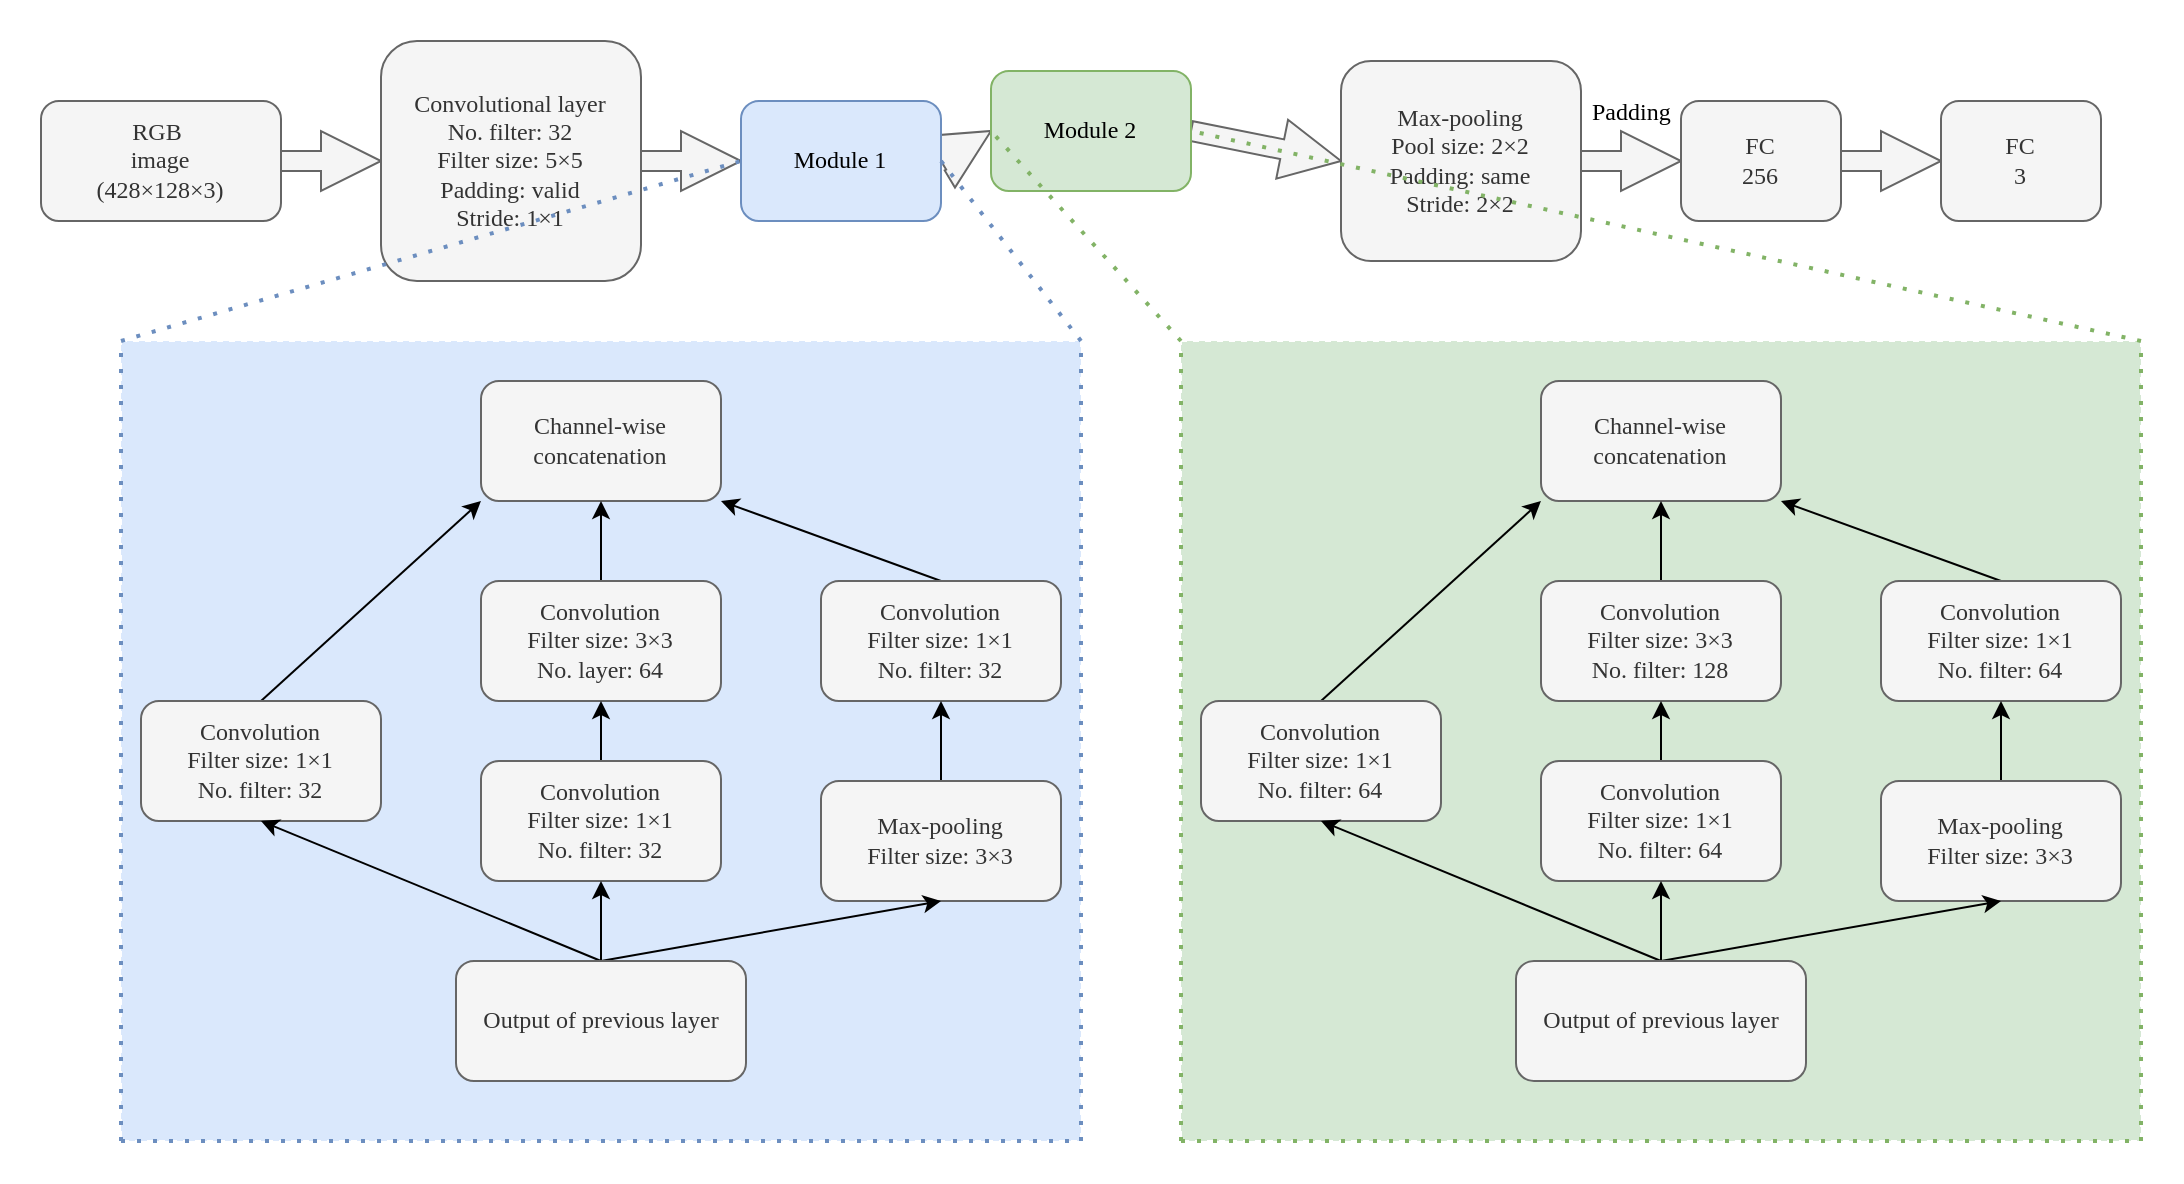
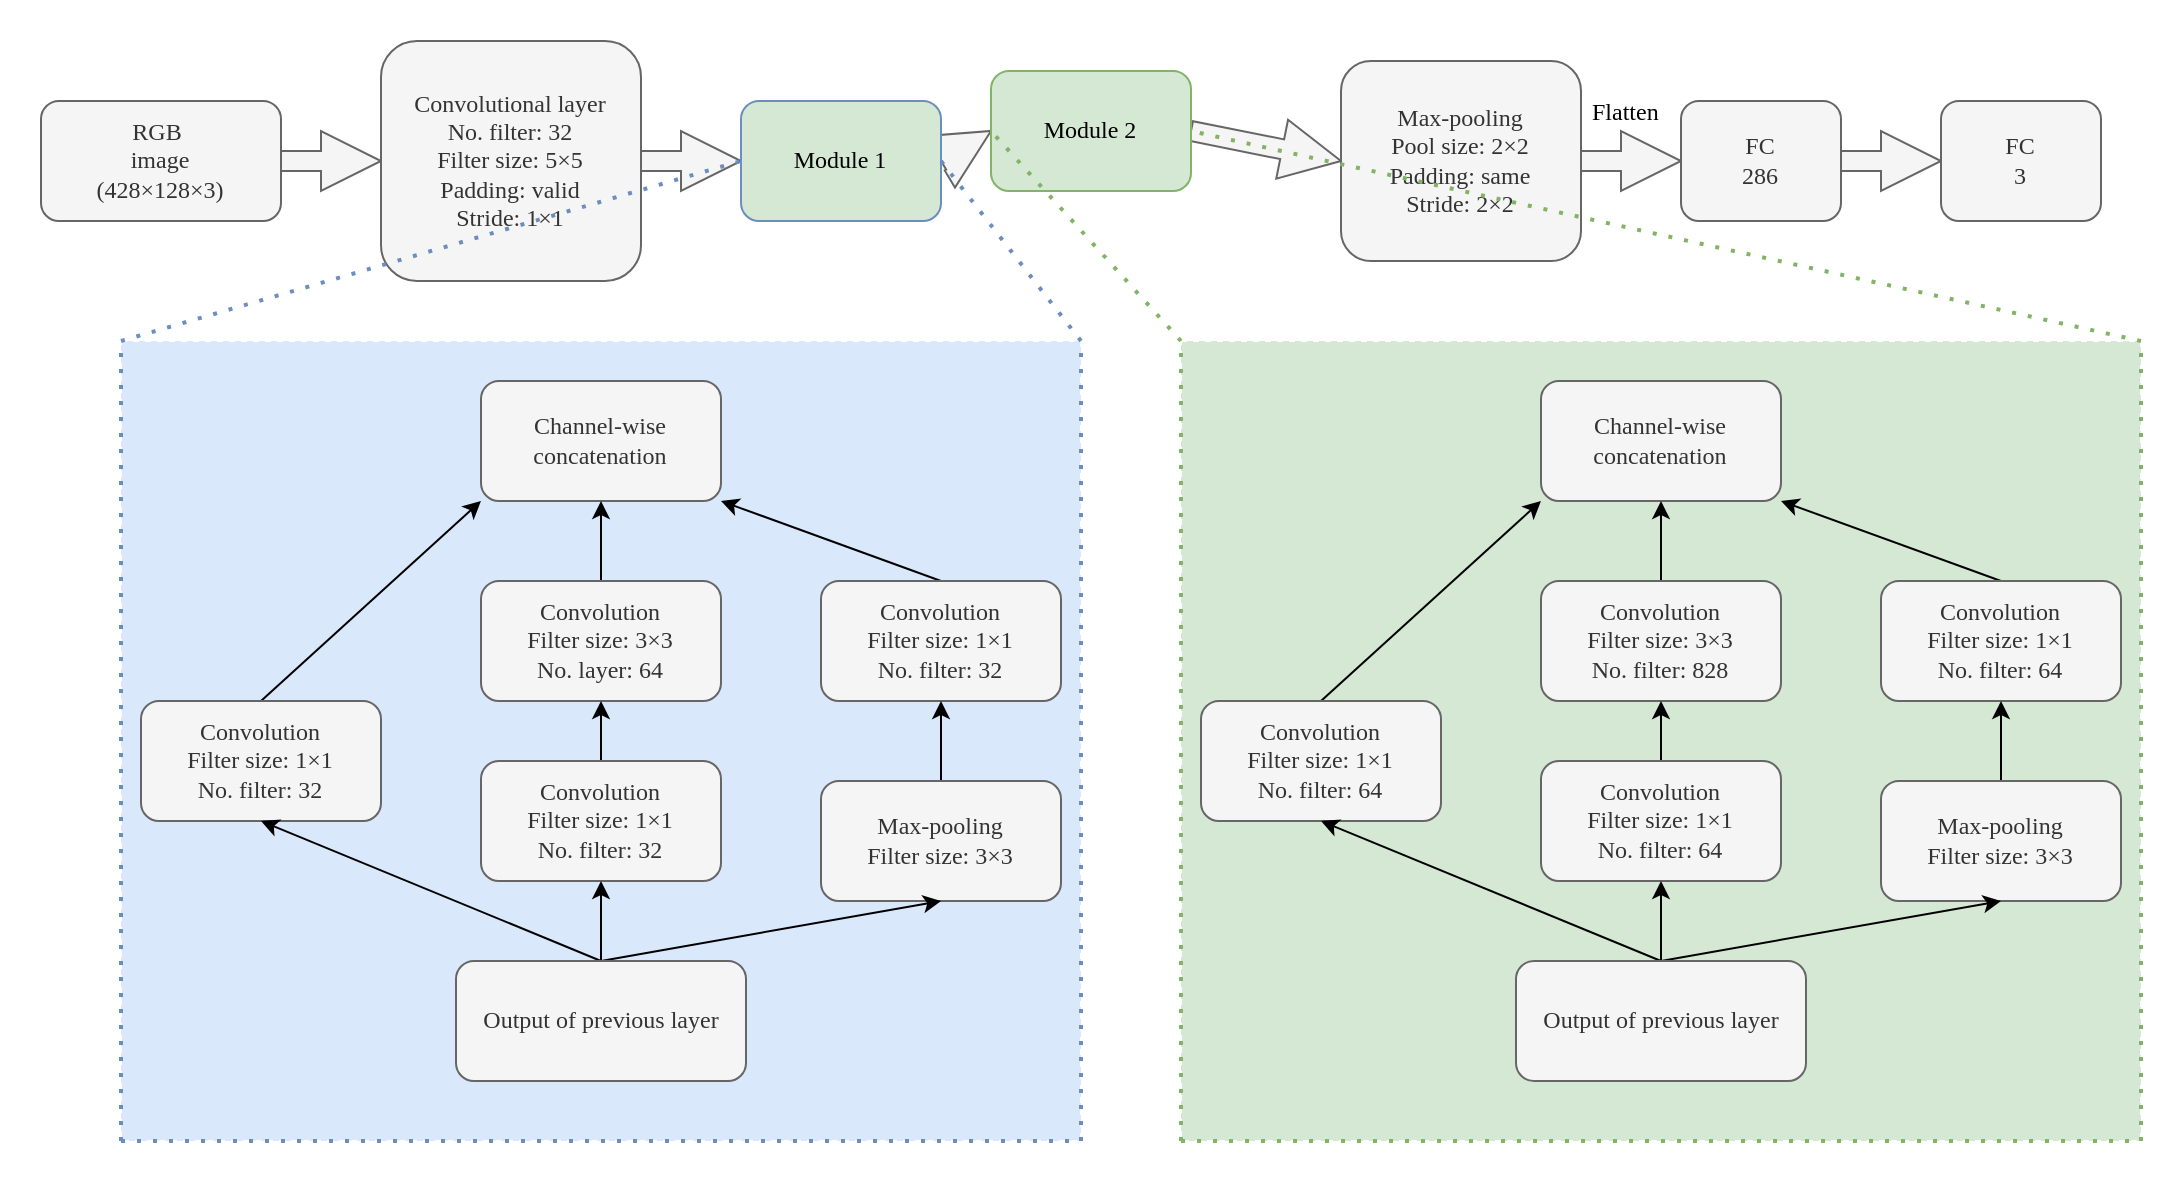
(1636, 112) -> (1636, 112)
(841, 161) -> (841, 161)
(1761, 161) -> (1761, 161)
(1661, 641) -> (1661, 641)
